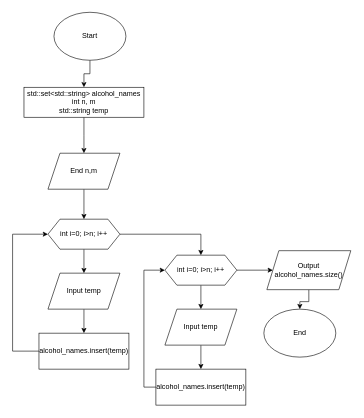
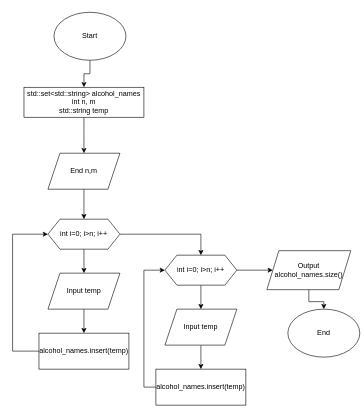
(300, 333) -> (324, 333)
